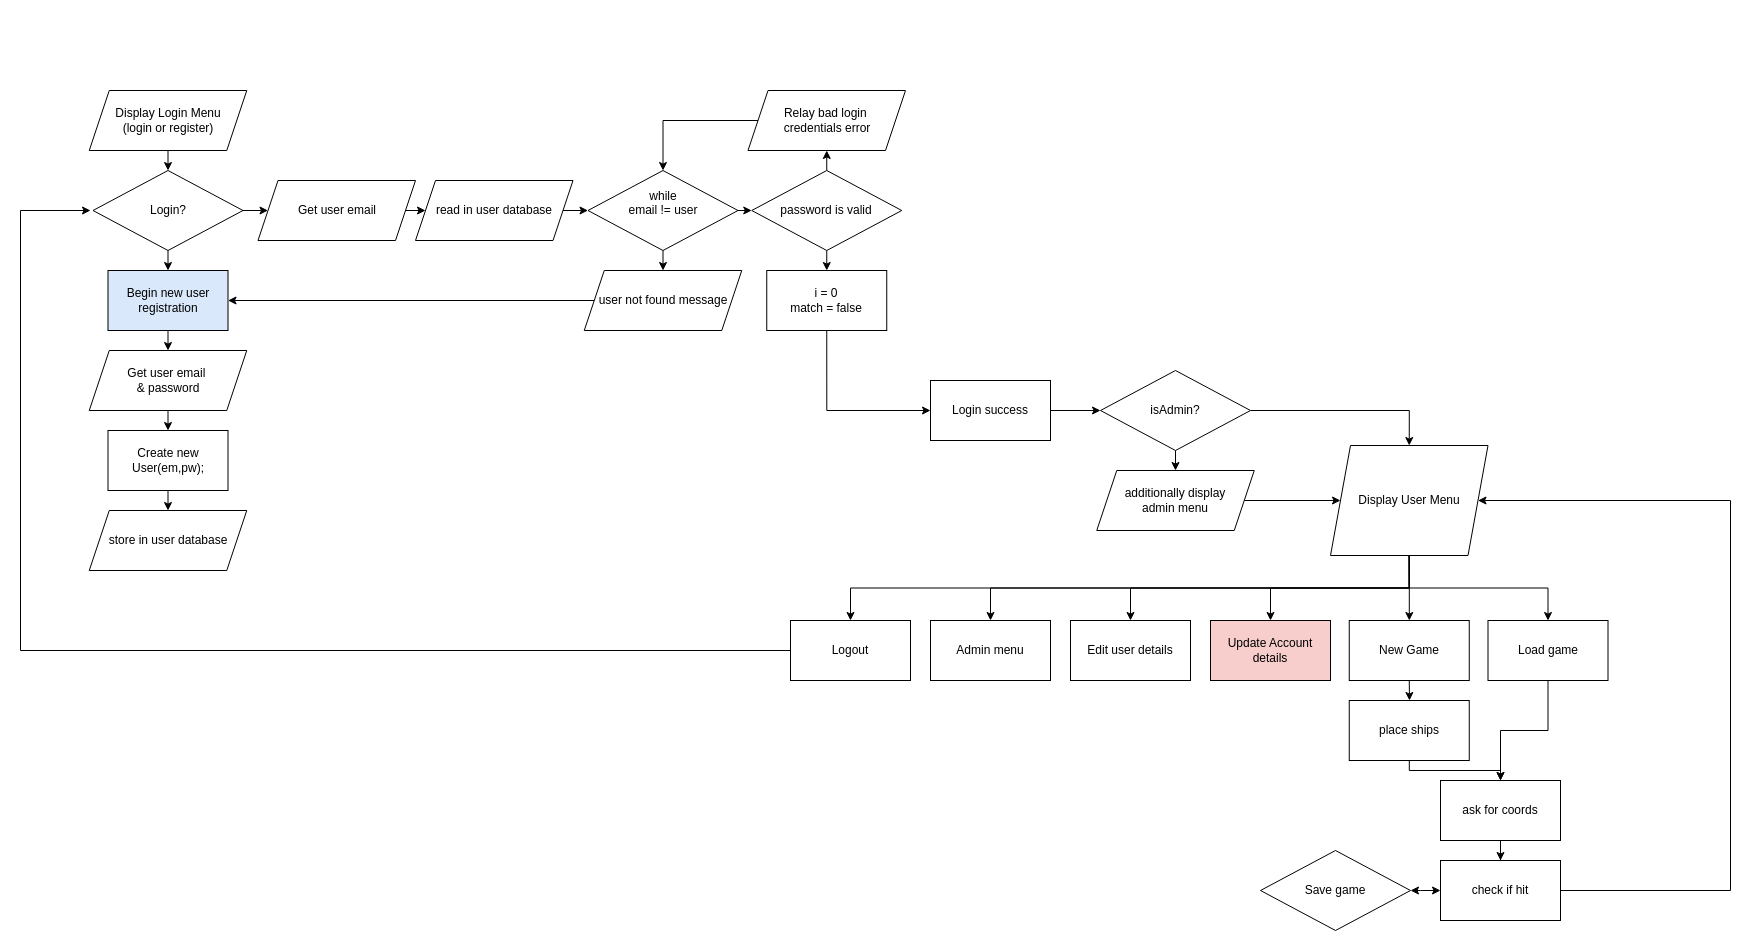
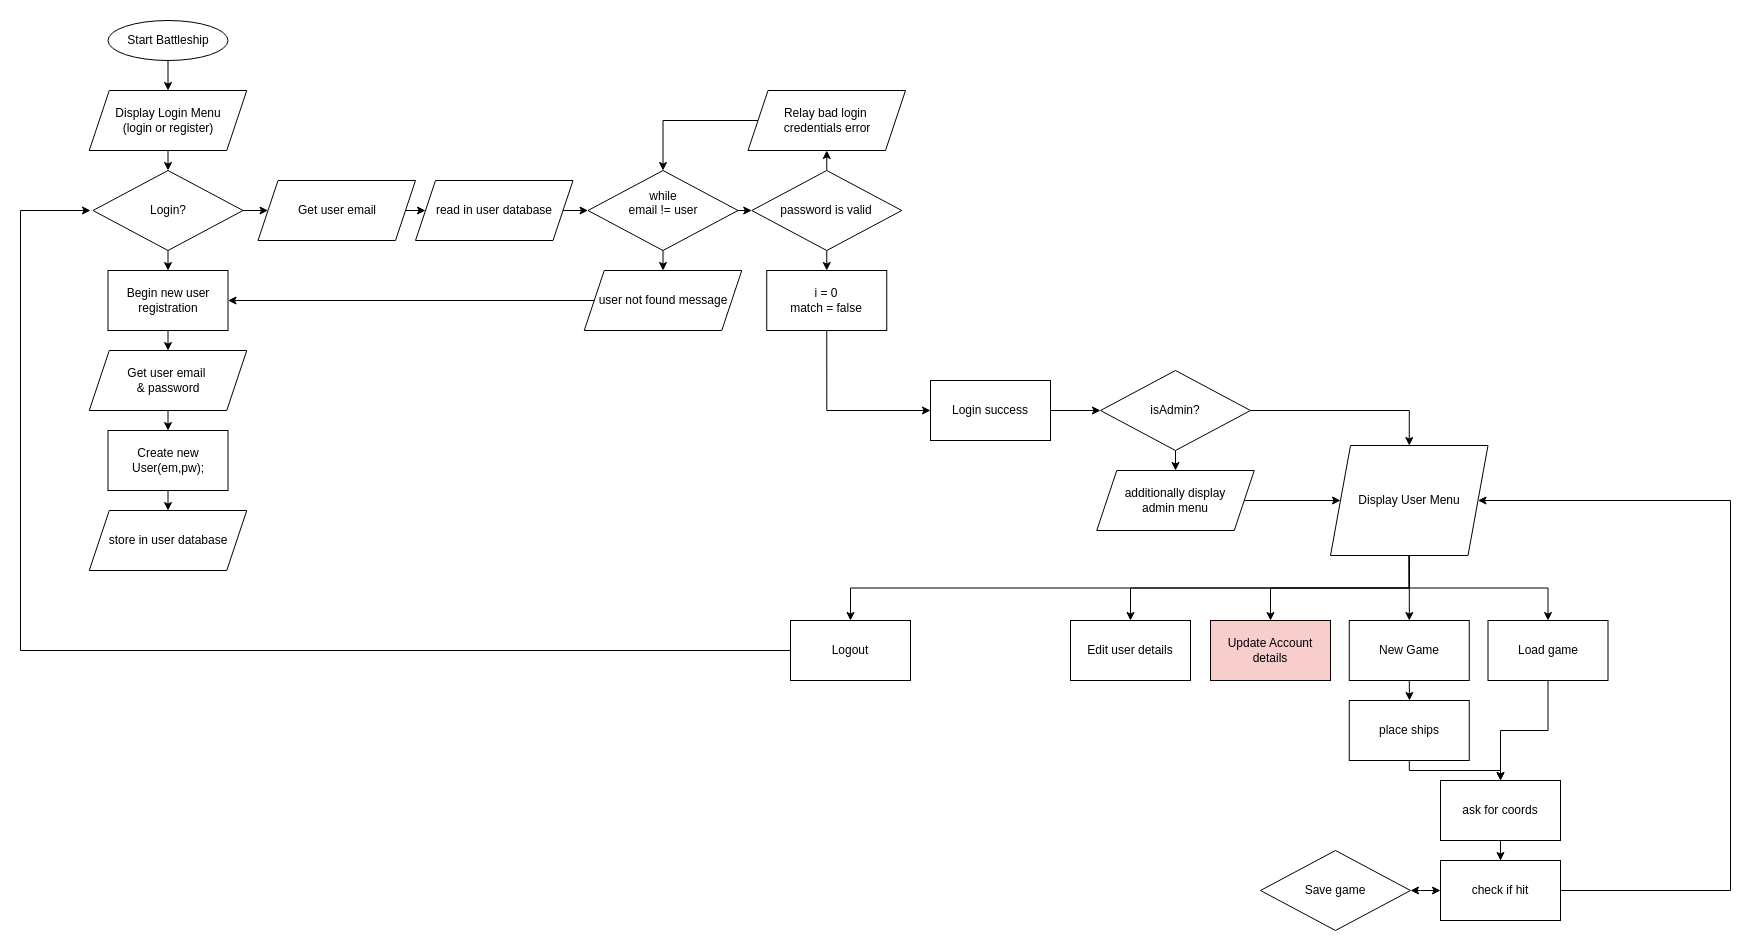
none -> (168, 41)
none -> (168, 72)
(168, 301) -> (168, 301)
(991, 602) -> none
(991, 651) -> none
